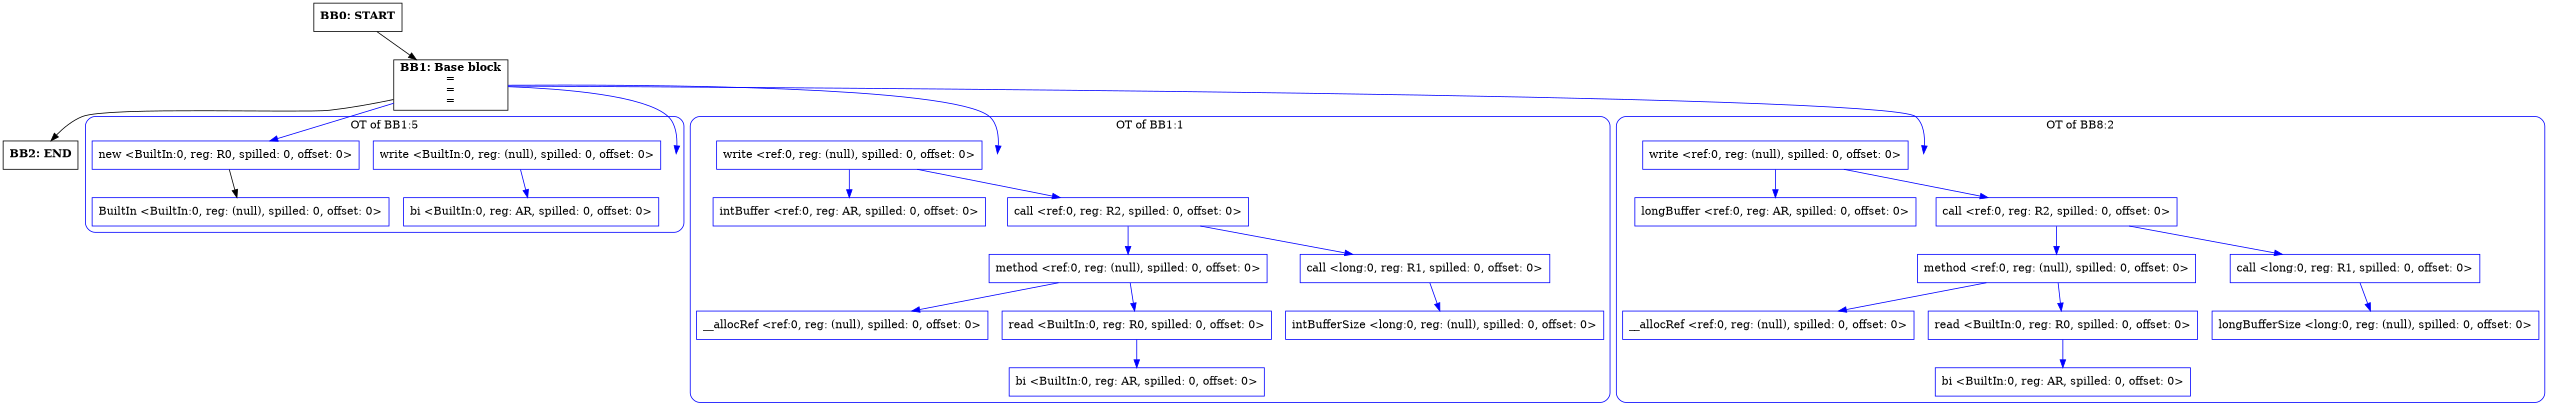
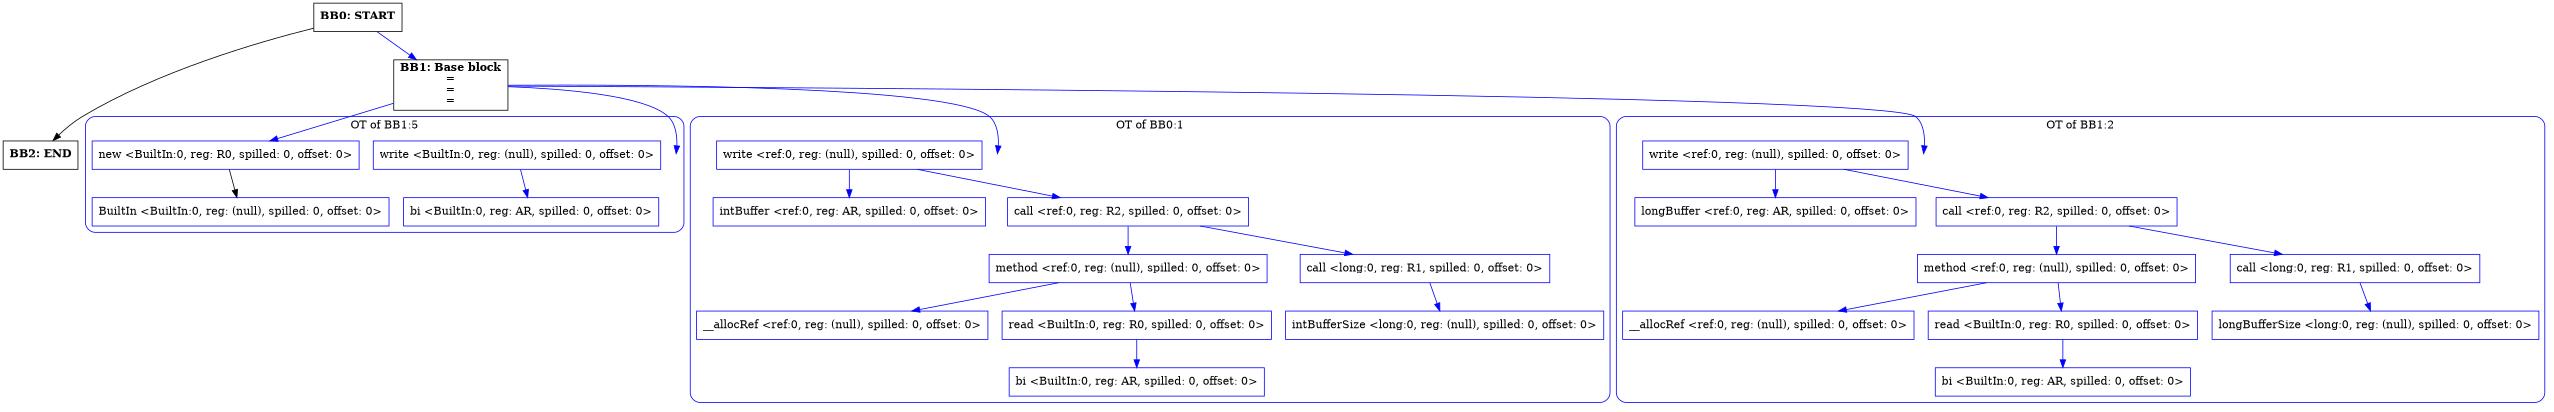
(393, 43) -> (393, 43)
(222, 111) -> (181, 70)
(1150, 126) -> (1150, 126)
(2081, 126) -> (2081, 126)
